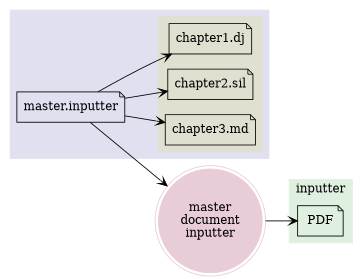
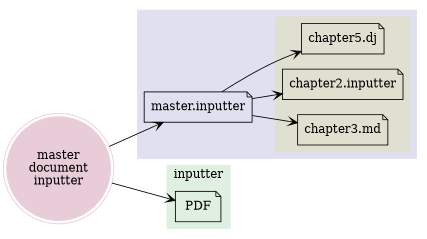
(210, 39) -> (343, 39)
(210, 84) -> (343, 84)
(125, 151) -> (132, 136)
